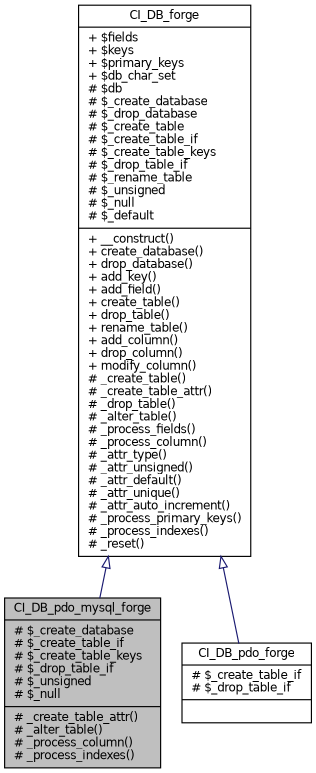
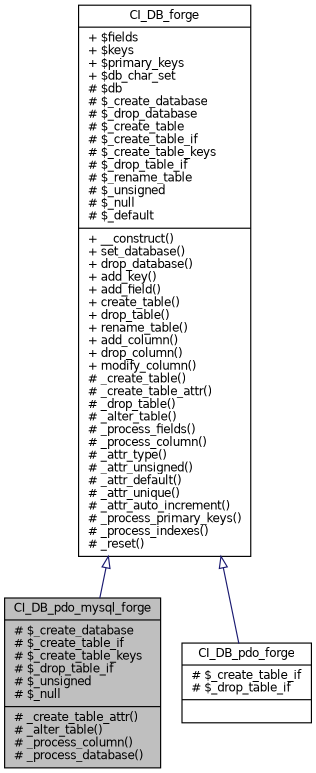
(146, 252) -> (137, 252)
(75, 756) -> (79, 756)
